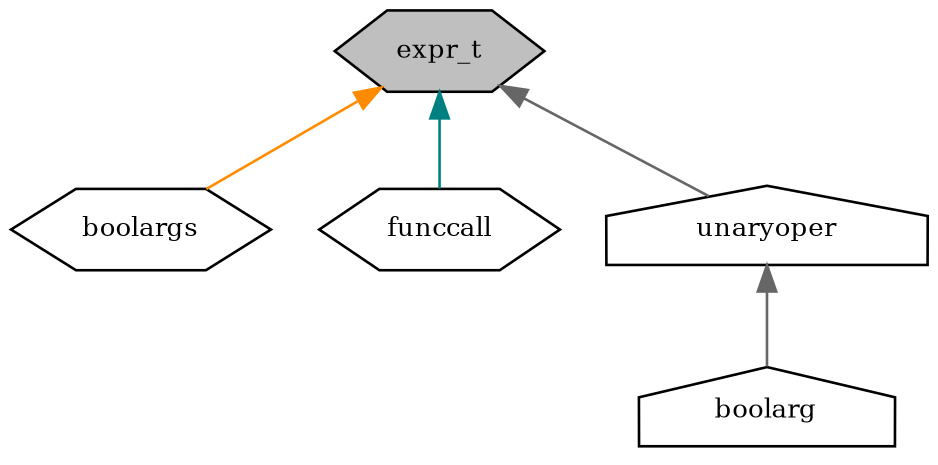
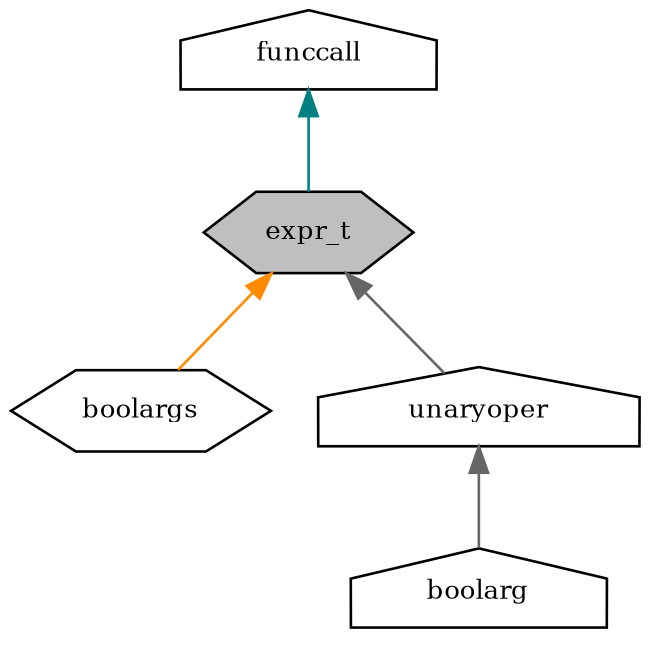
(440, 153) -> (309, 154)
(440, 230) -> (309, 54)
